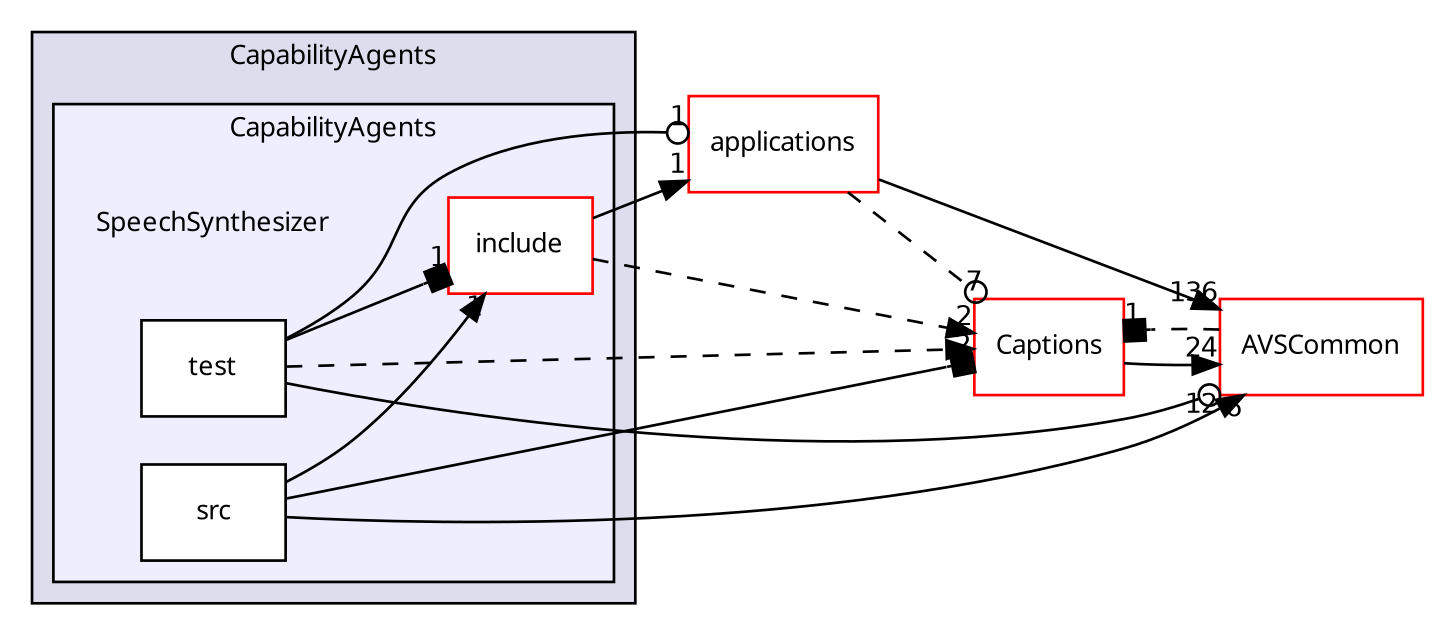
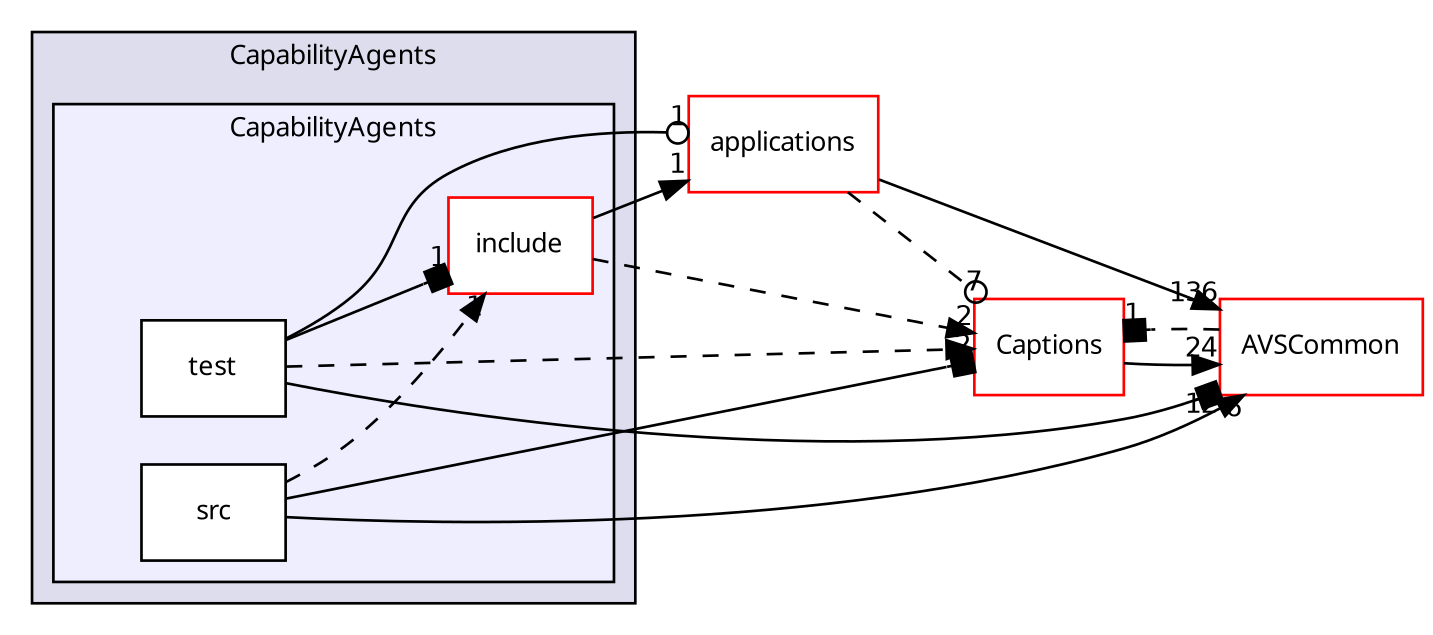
(214, 224) -> none
(377, 419) -> (377, 419)
(743, 439) -> (743, 439)
